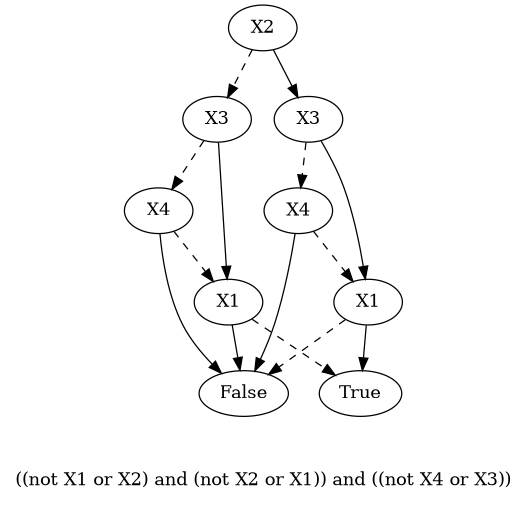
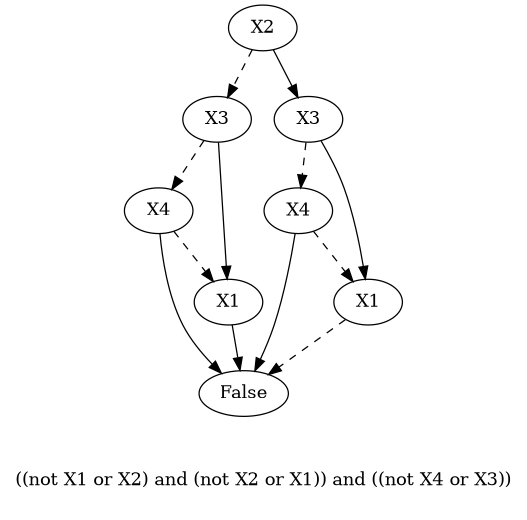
(361, 394) -> none
